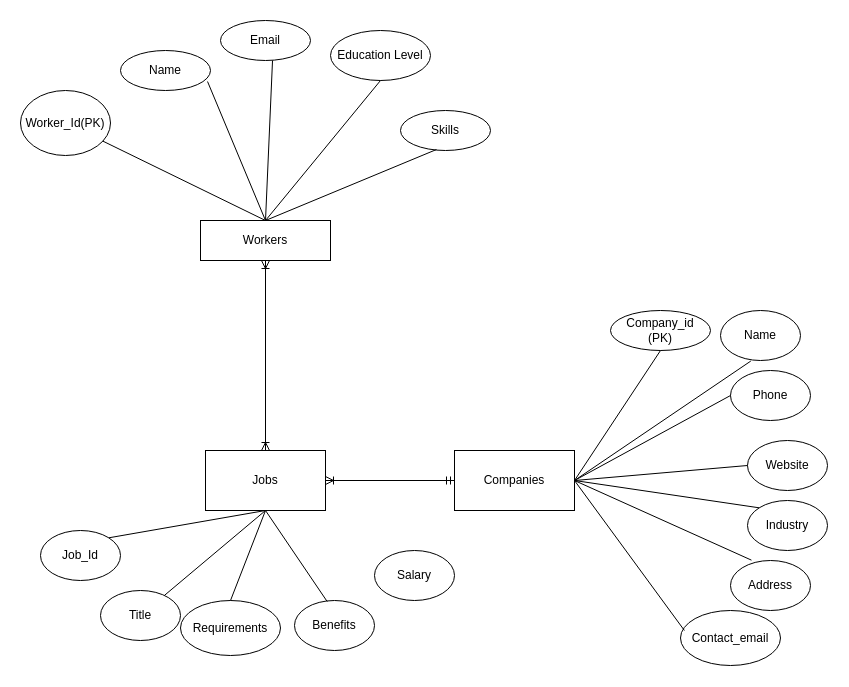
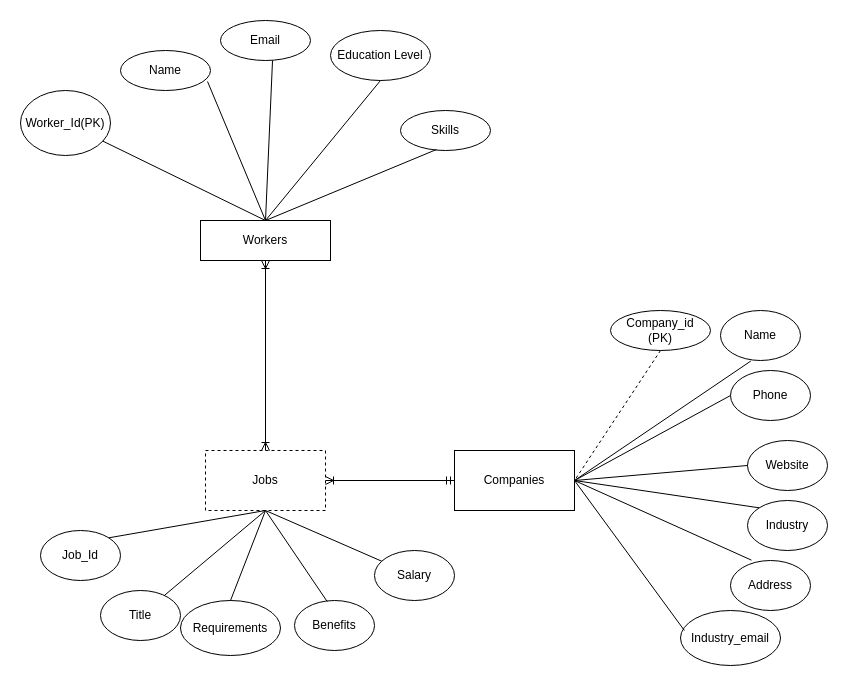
(619, 413) -> (619, 413)
(266, 481) -> (266, 481)
none -> (325, 537)
(731, 639) -> (731, 639)
